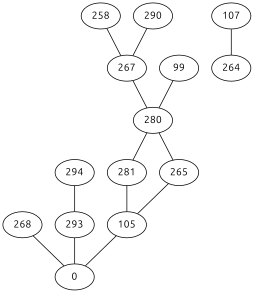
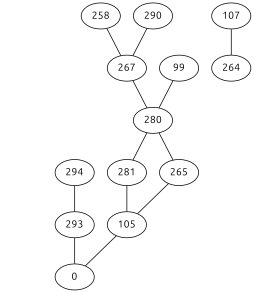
(22, 225) -> none
